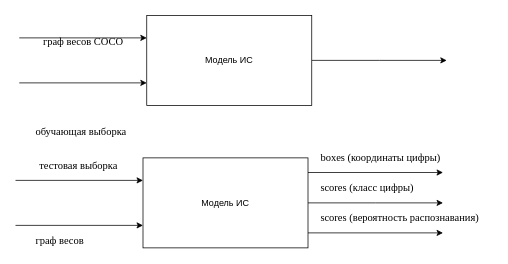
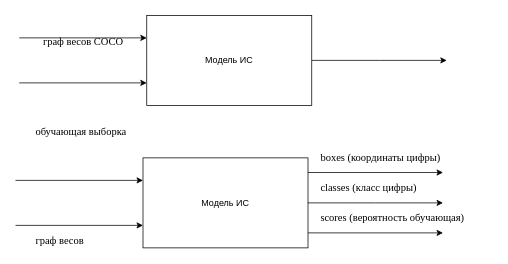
(83, 165) -> none
(369, 188) -> (370, 188)
(404, 218) -> (394, 218)
